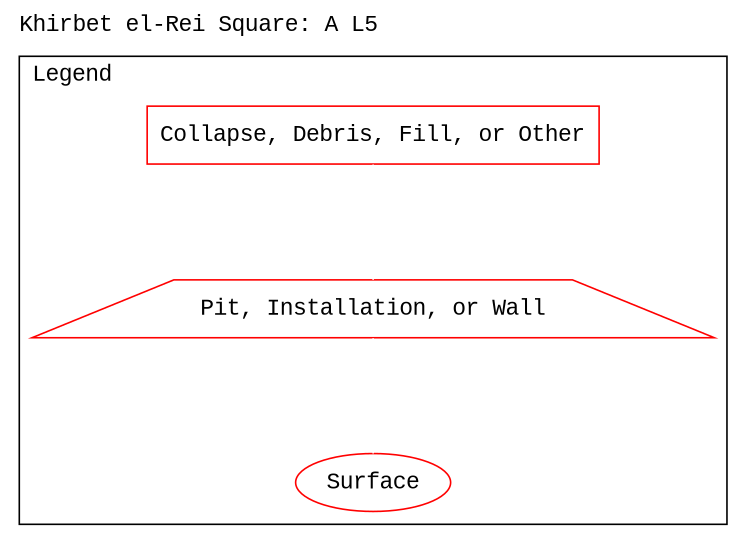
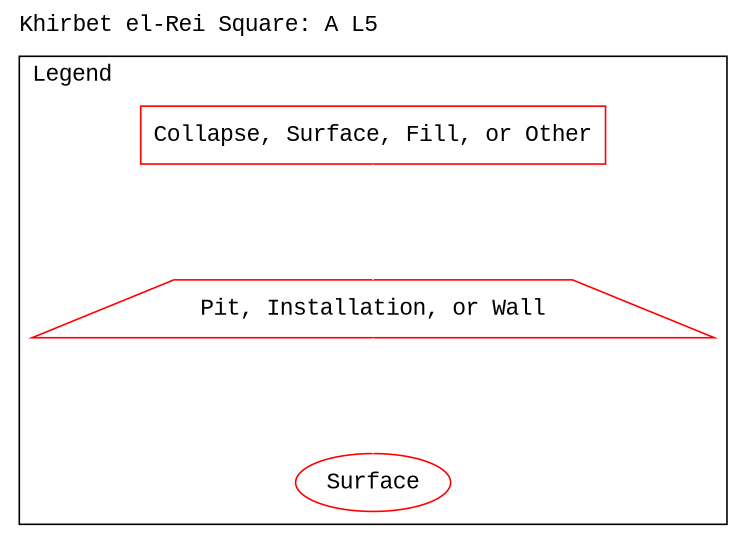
(373, 135) -> (373, 135)
